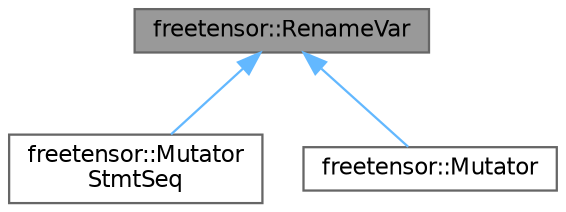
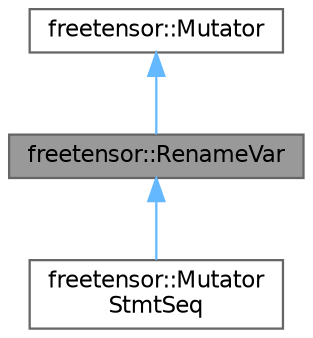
(365, 108) -> (156, 105)
